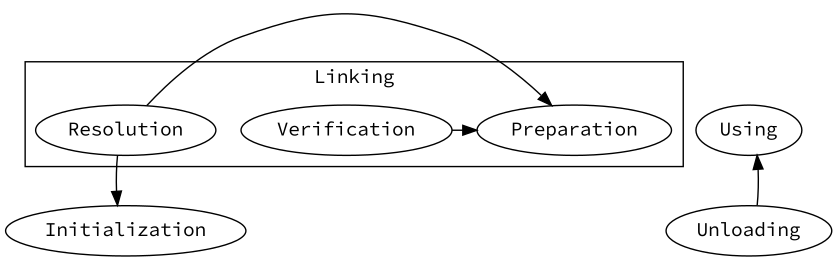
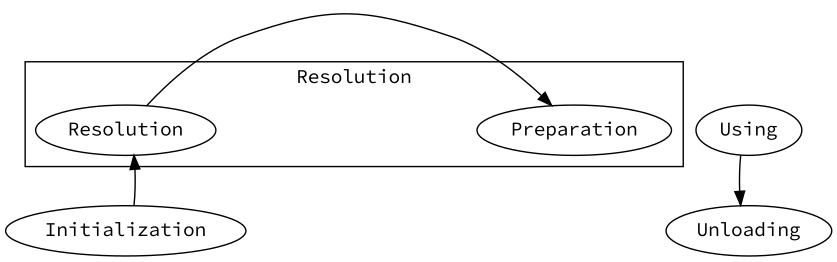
(354, 78) -> (354, 78)
(347, 130) -> none
(116, 175) -> (135, 187)
(758, 187) -> (740, 173)
